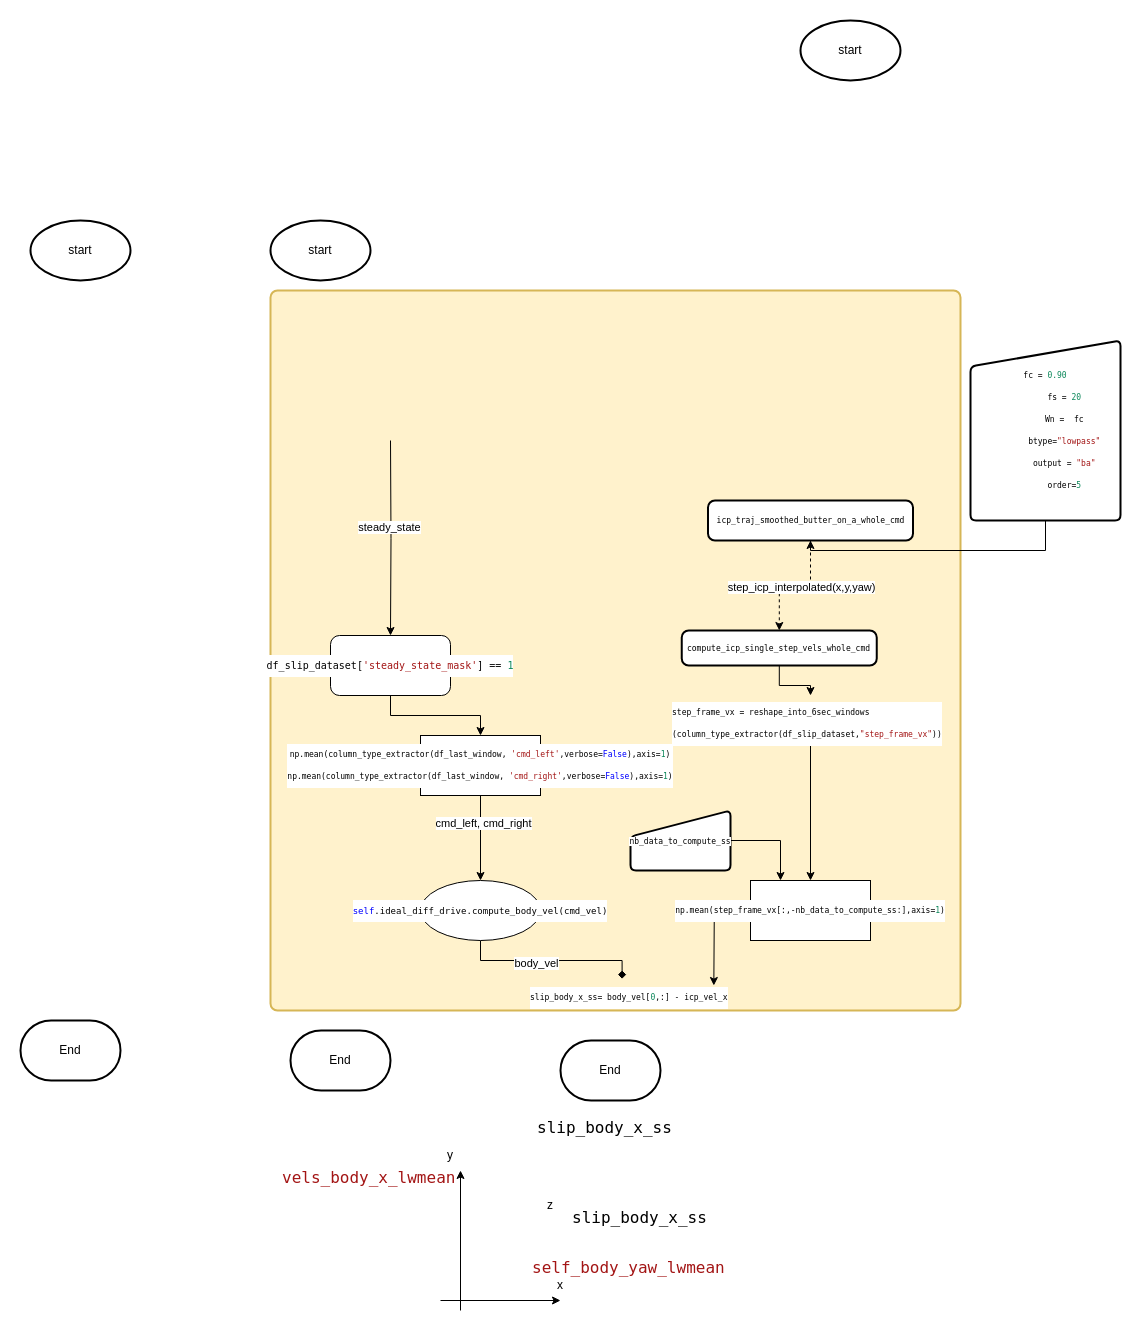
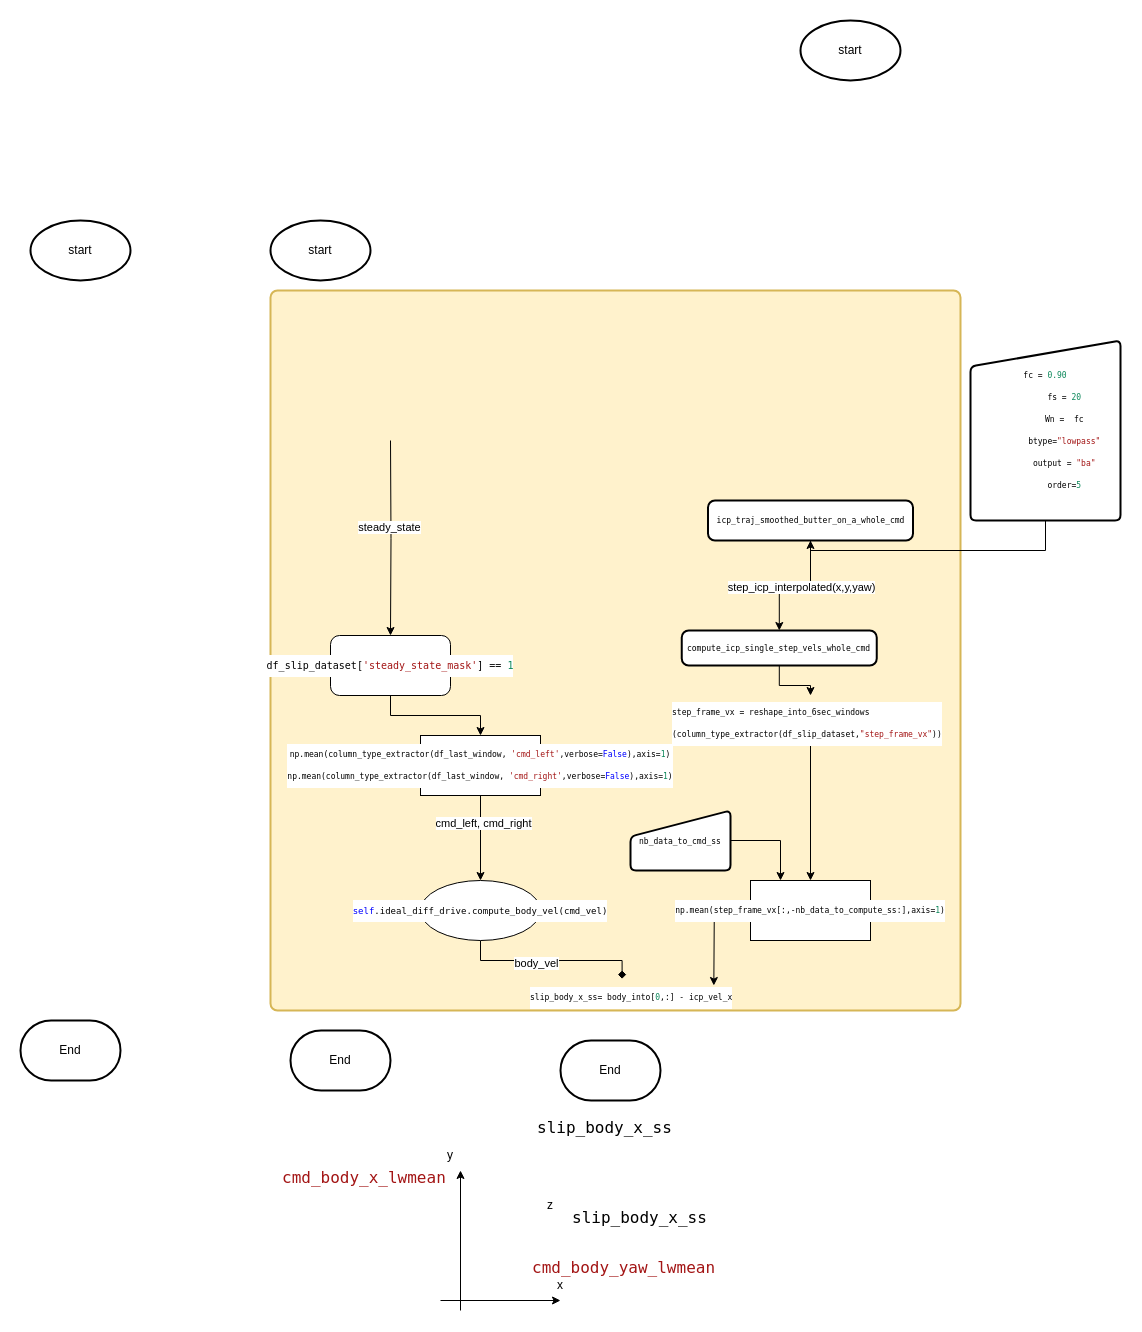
(811, 567) -> (811, 567)
(681, 841) -> (681, 841)
(642, 994) -> (646, 994)
(340, 1175) -> (338, 1175)
(597, 1265) -> (595, 1265)
